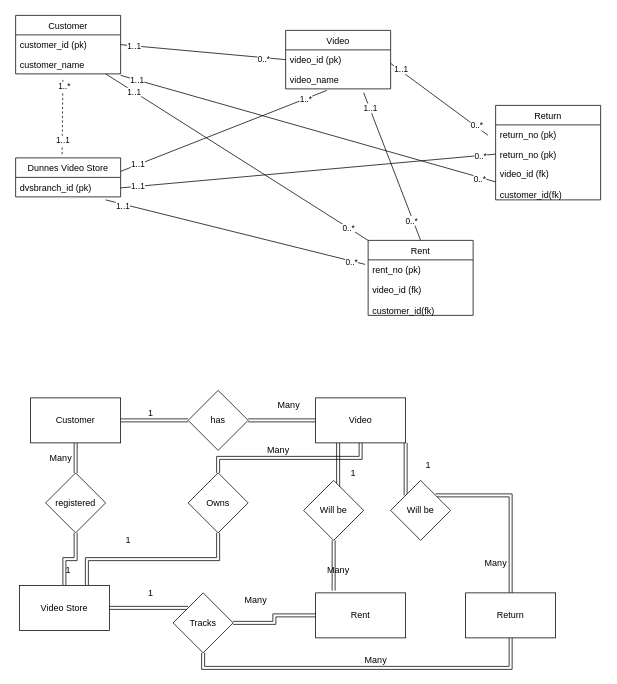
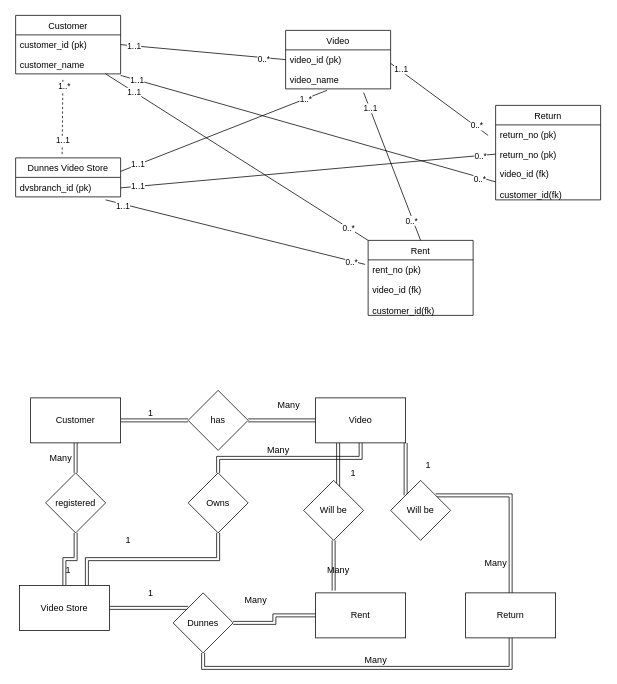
(203, 623) -> (203, 623)
